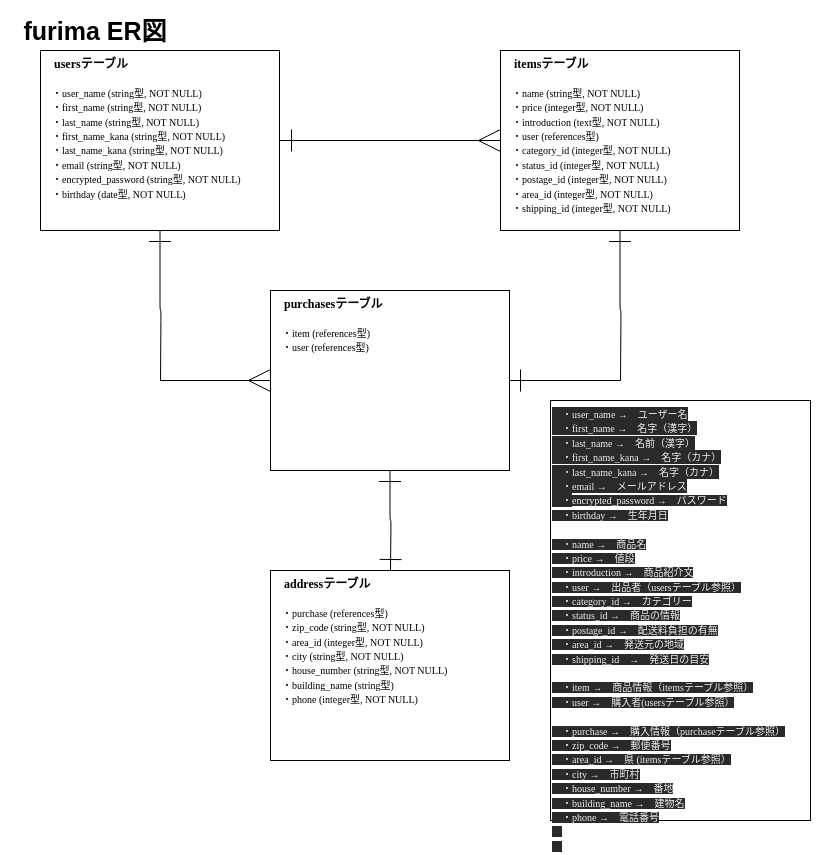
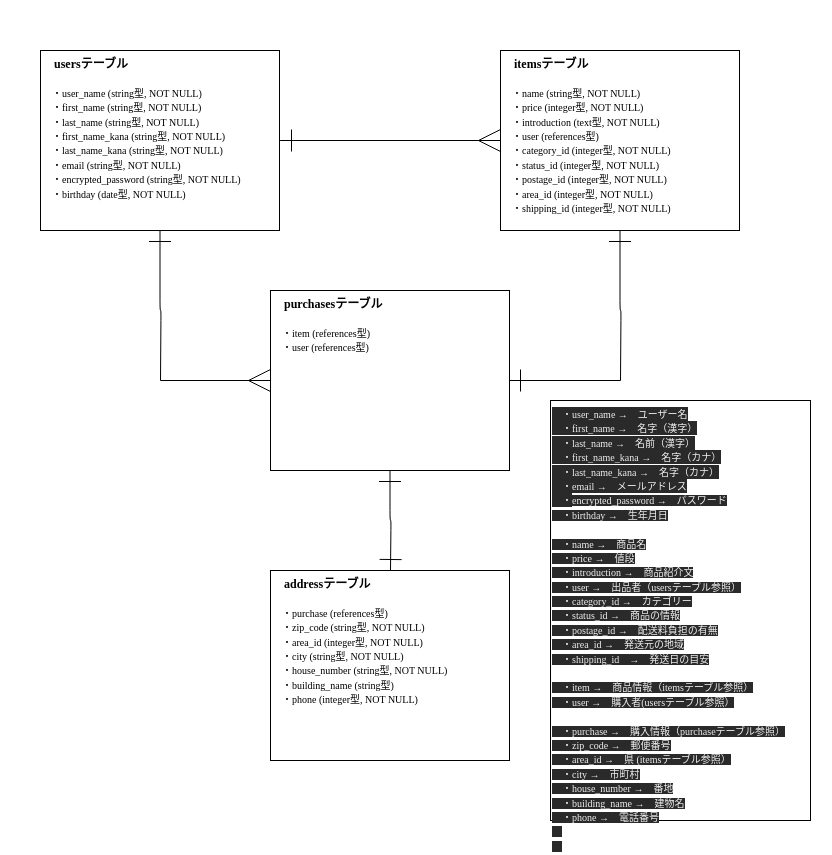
(96, 31) -> none
